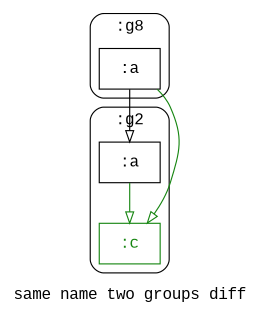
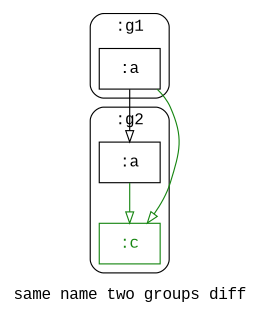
(130, 27) -> (130, 27)
